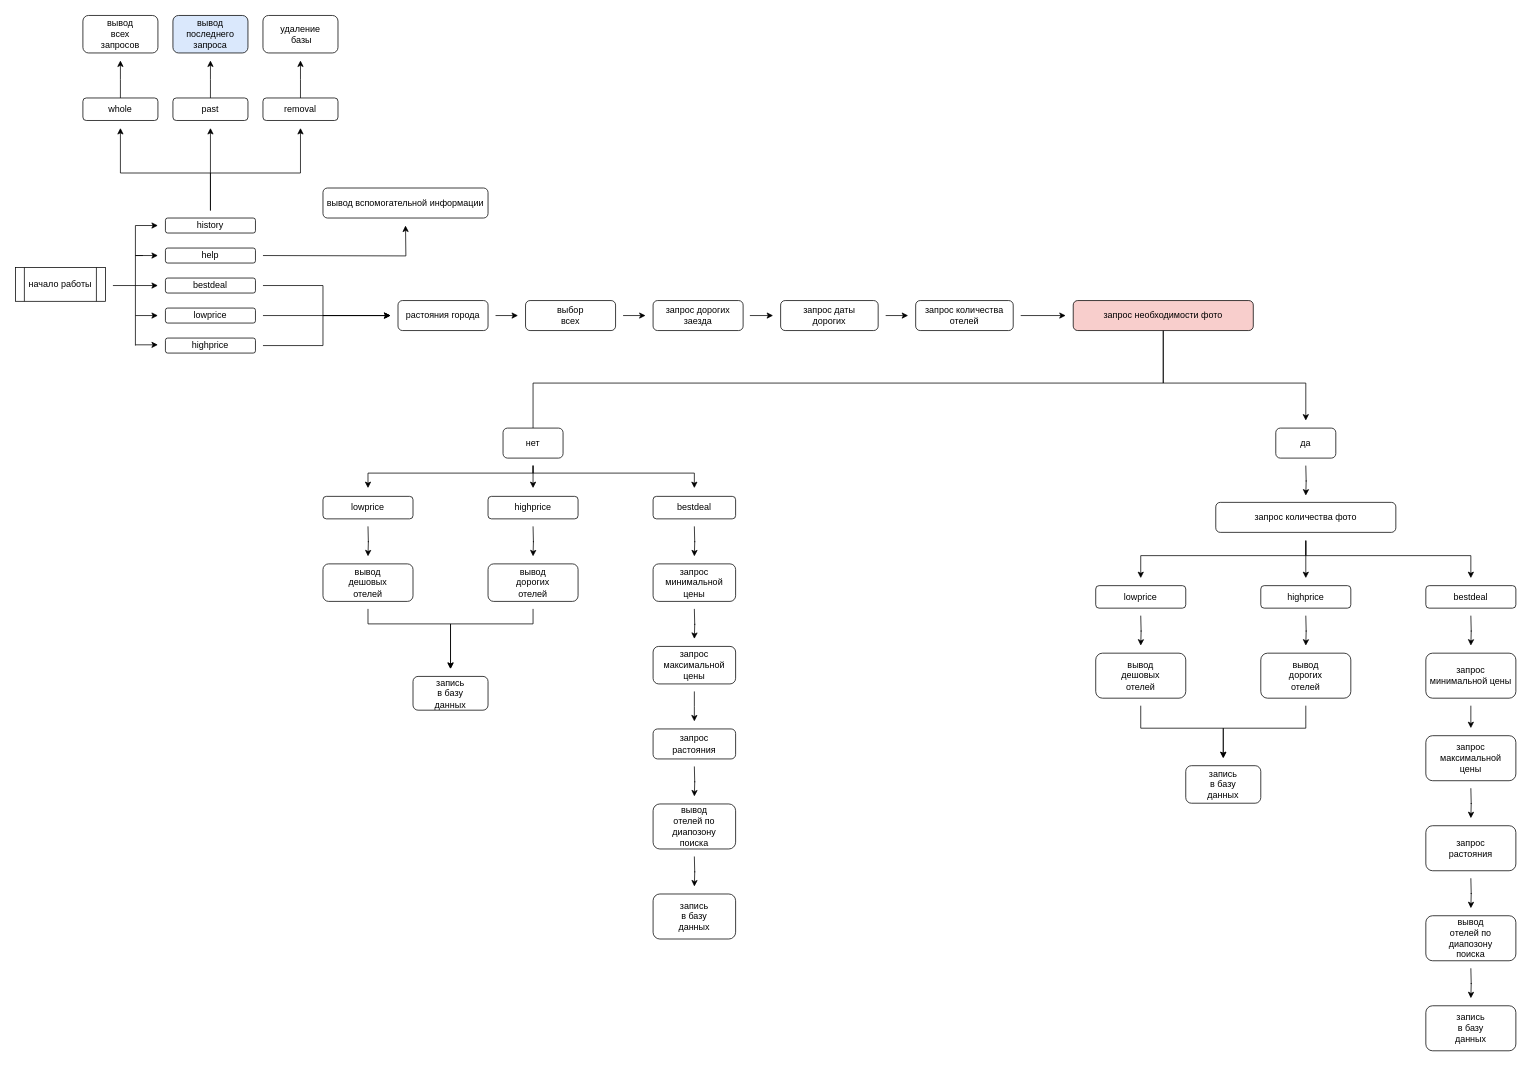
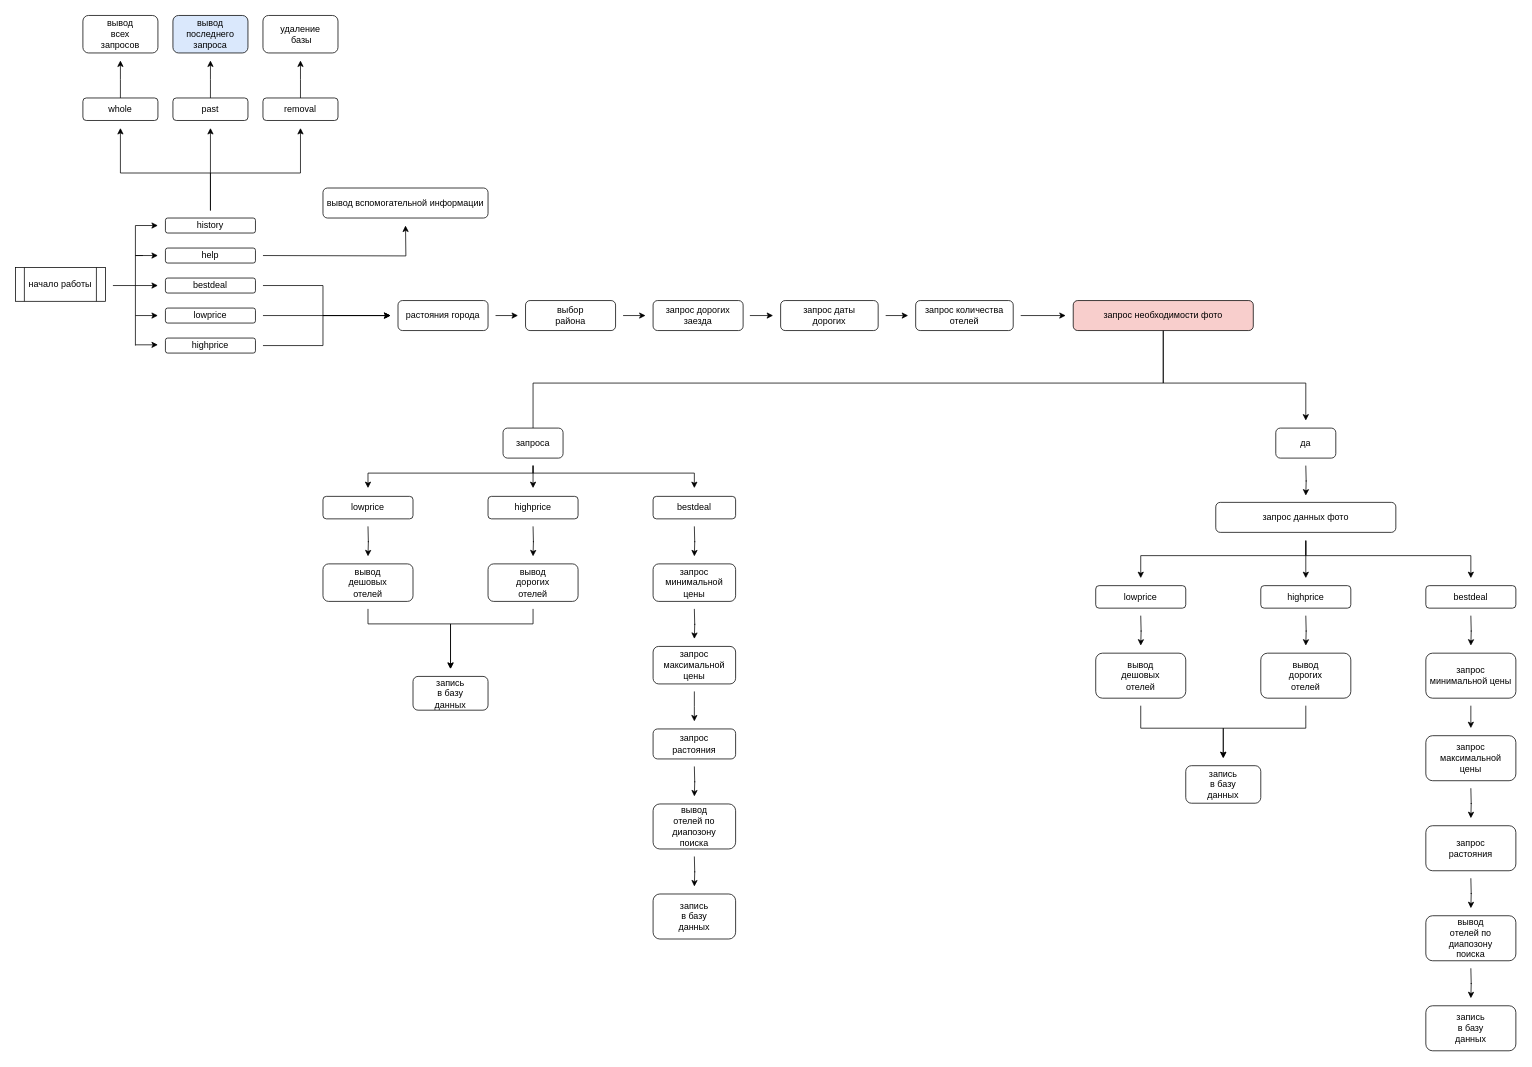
(570, 315) -> (570, 315)
(533, 443) -> (533, 443)
(1305, 517) -> (1305, 517)
